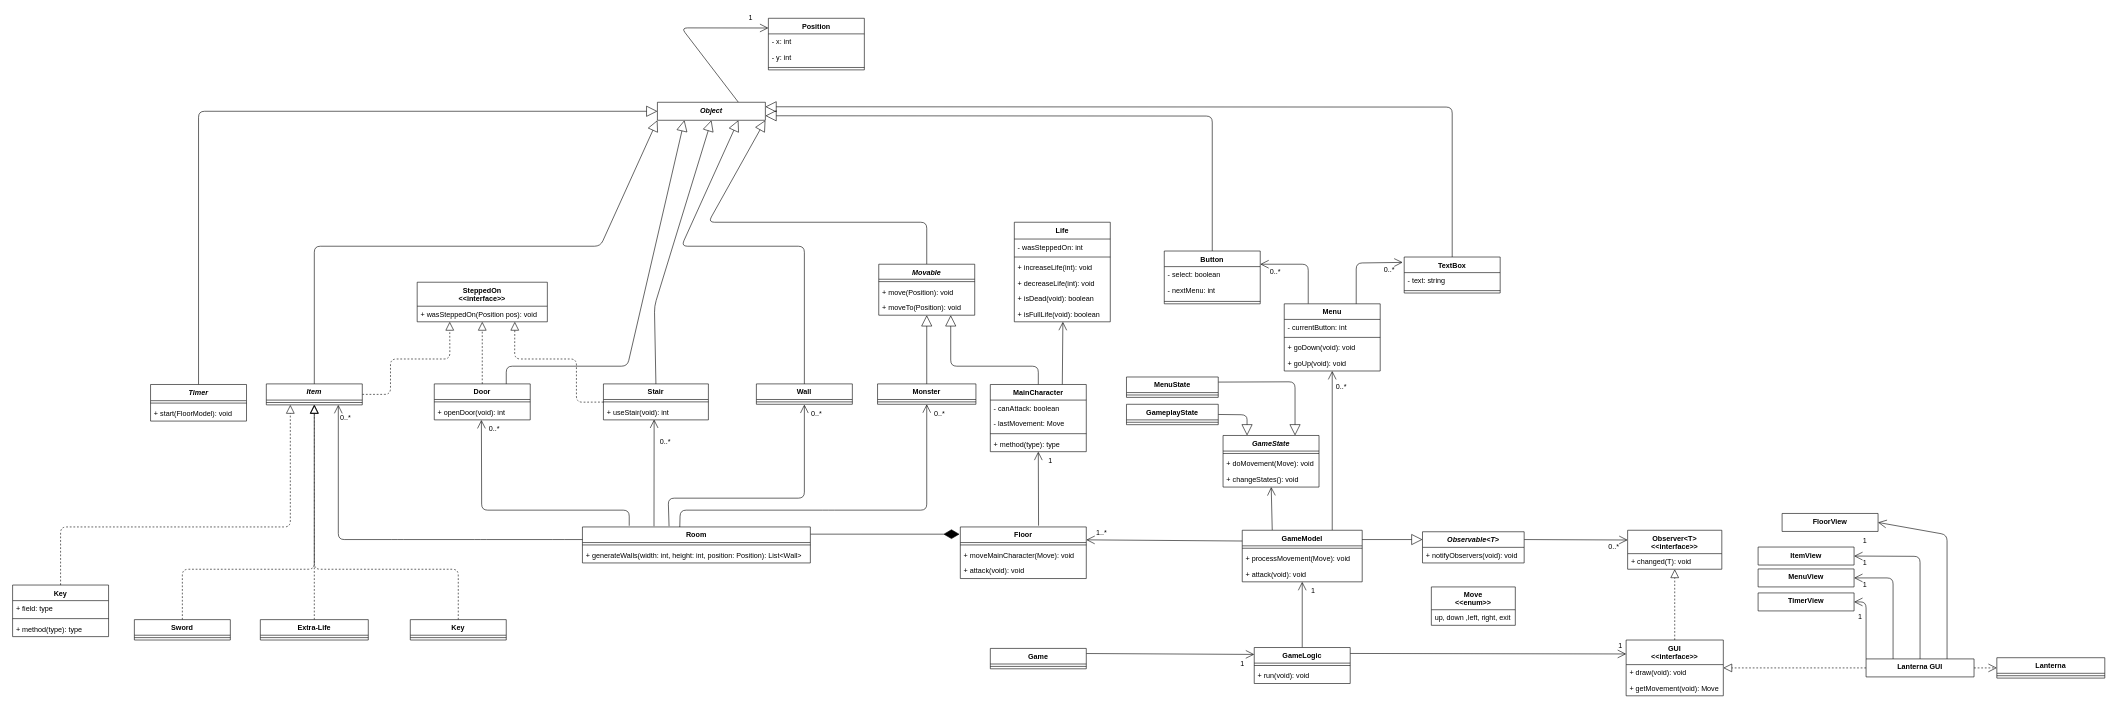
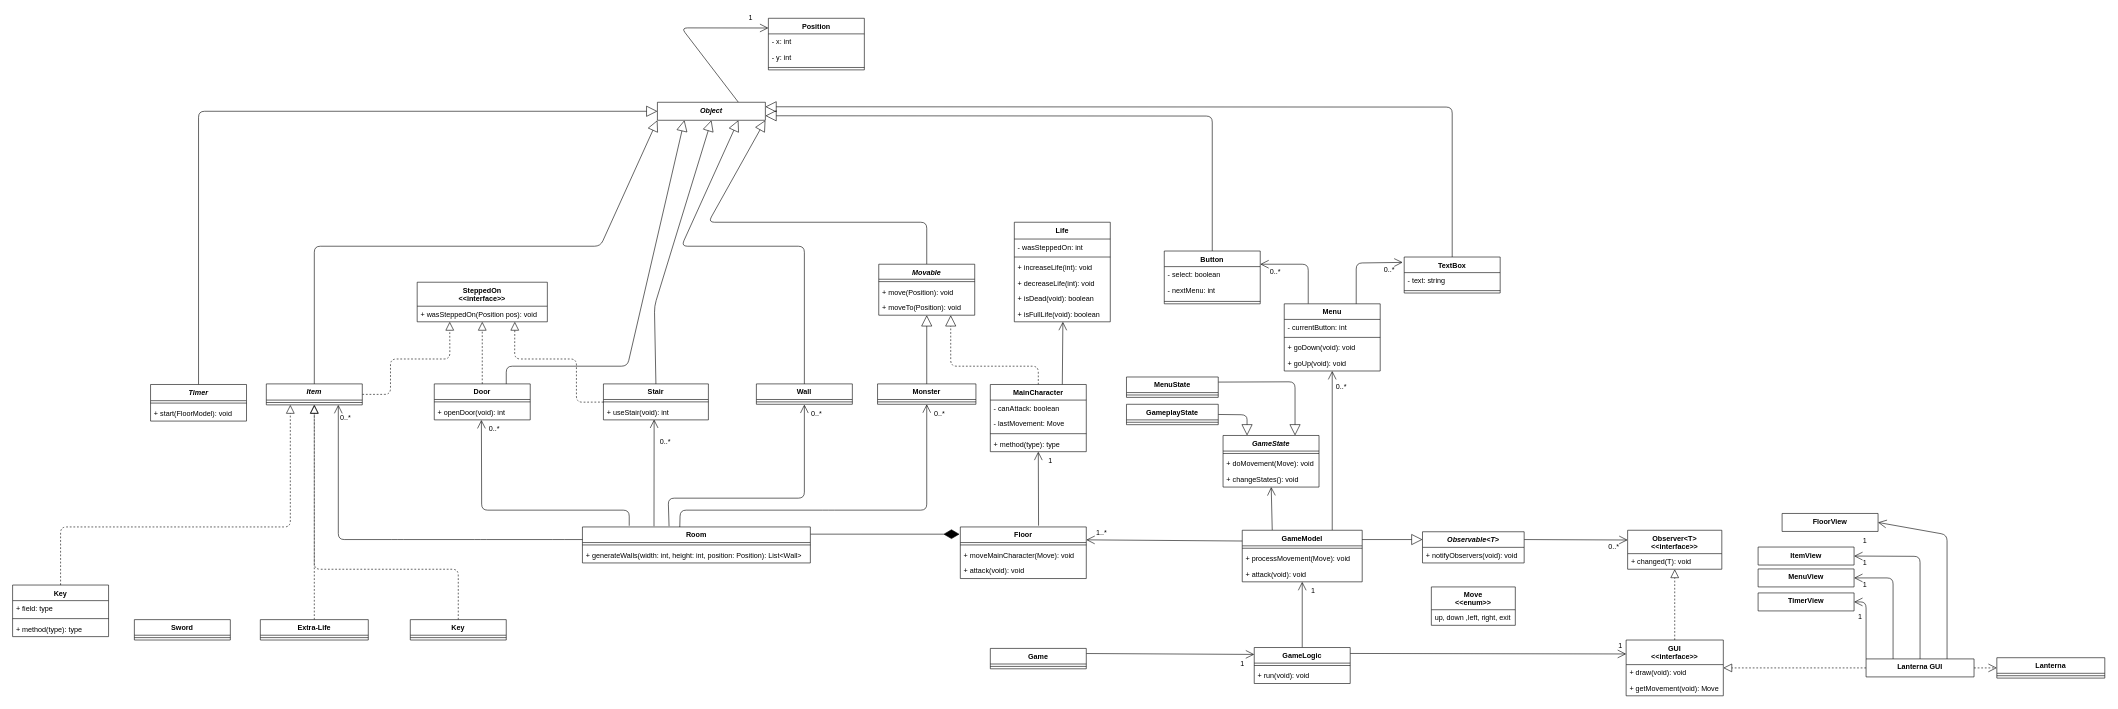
(983, 366) -> (983, 366)
(223, 569) -> none
